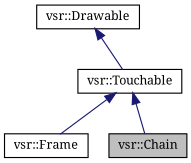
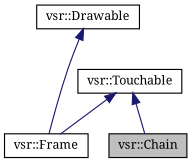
(112, 54) -> (62, 86)
